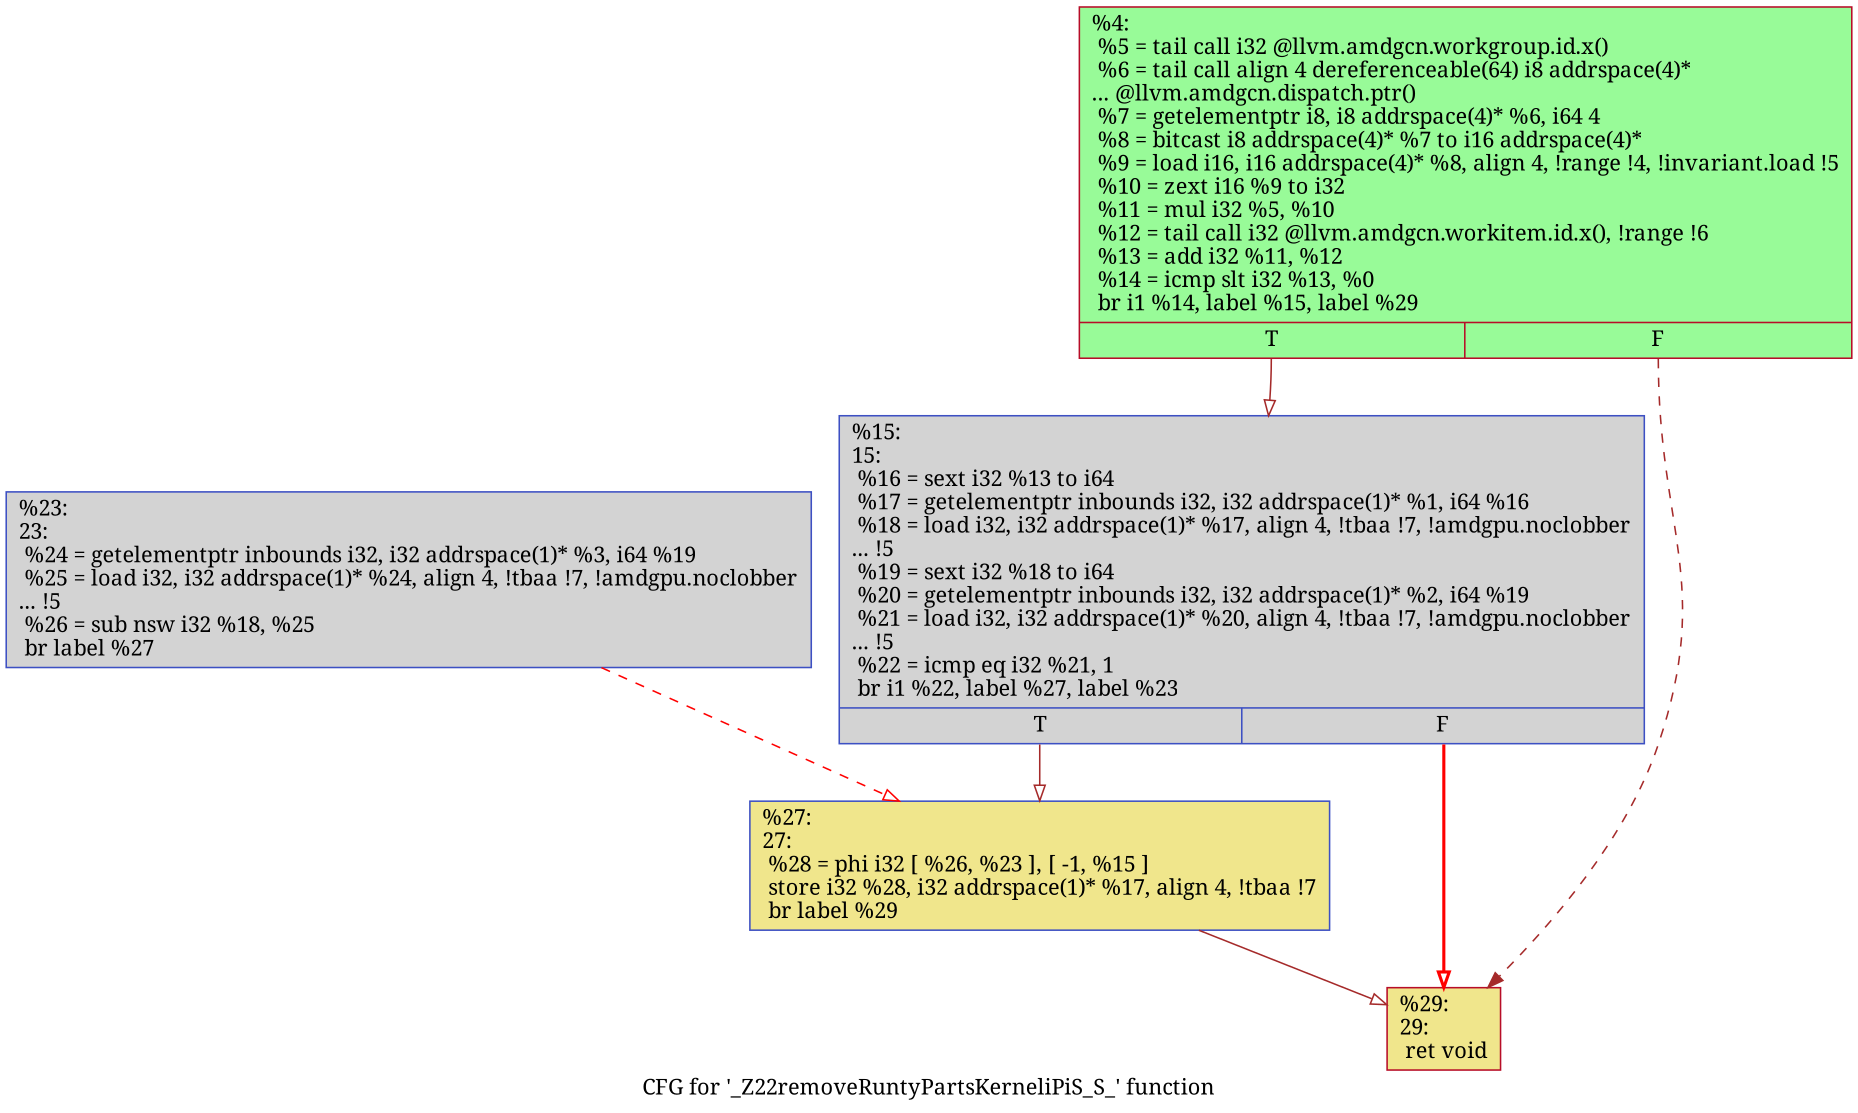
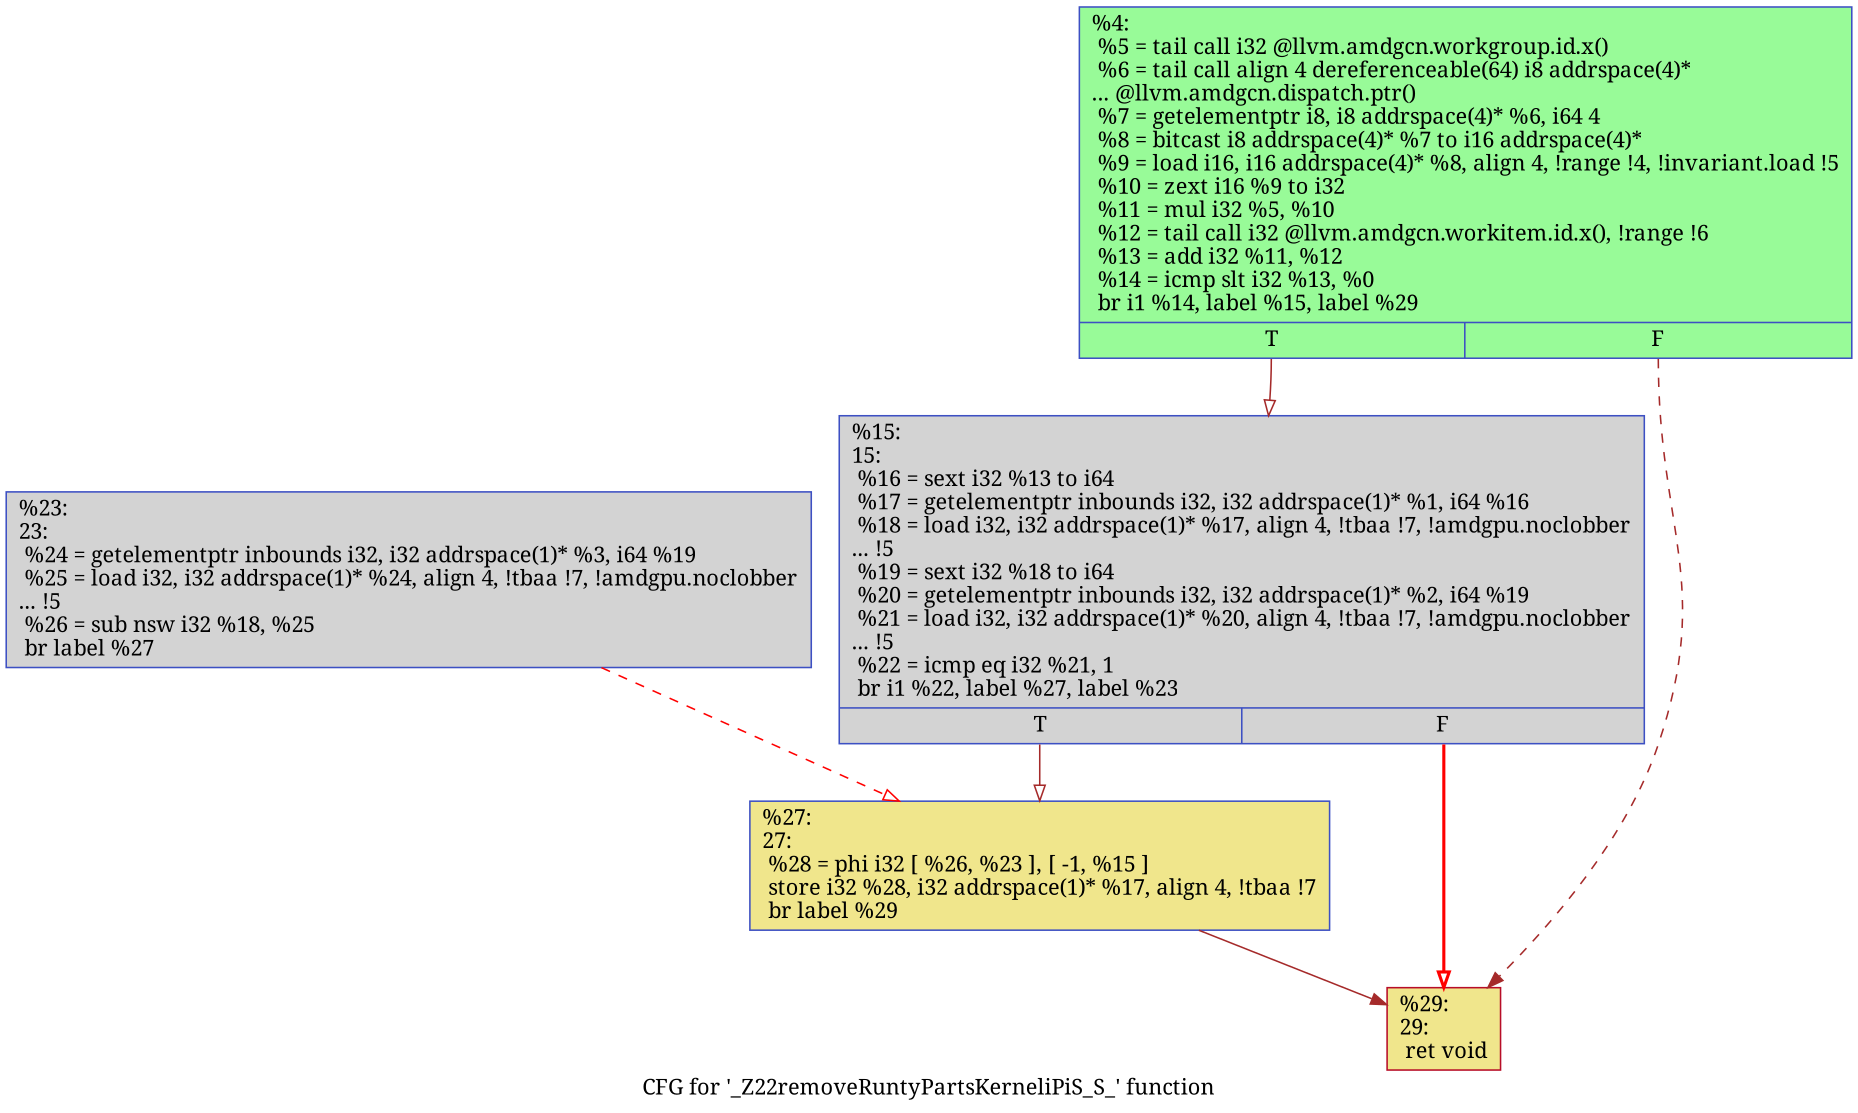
(1466, 183) -> (1466, 183)
(1285, 965) -> (1285, 965)
